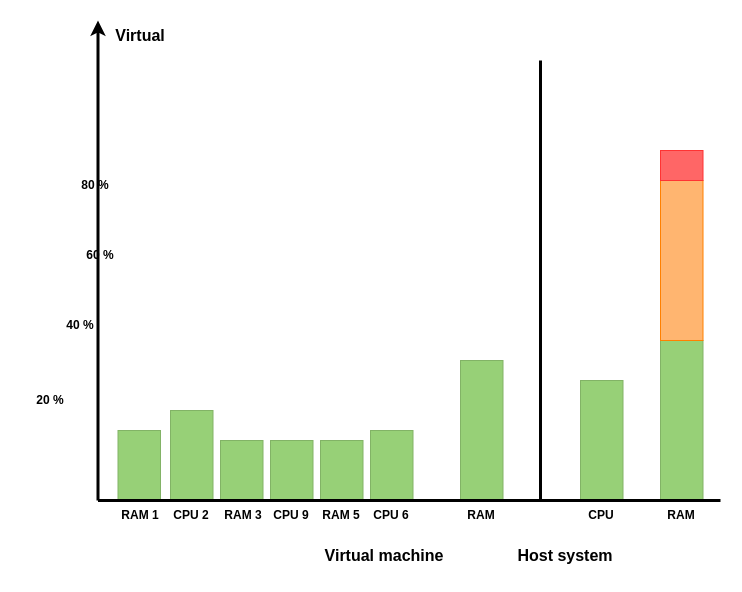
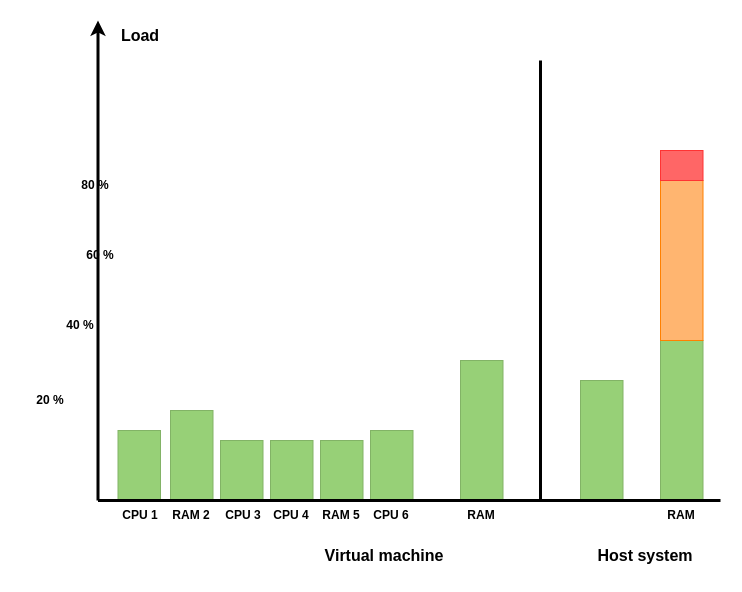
(141, 36) -> (141, 36)
(141, 516) -> (141, 516)
(192, 516) -> (192, 516)
(244, 516) -> (244, 516)
(292, 516) -> (292, 516)
(602, 516) -> none
(566, 556) -> (646, 556)
